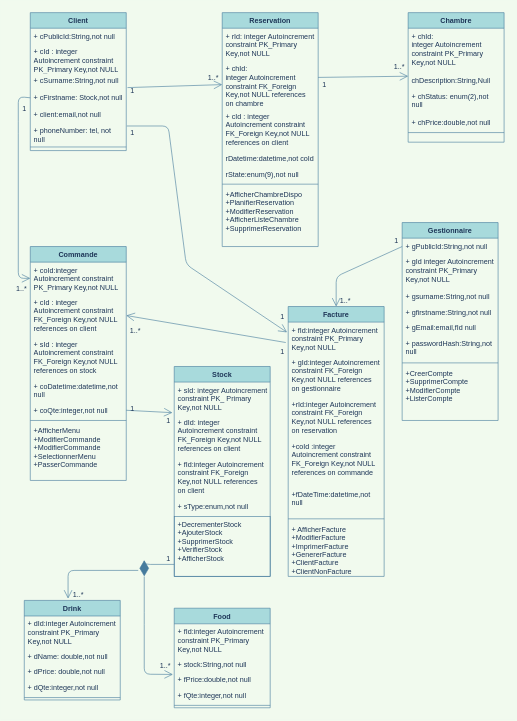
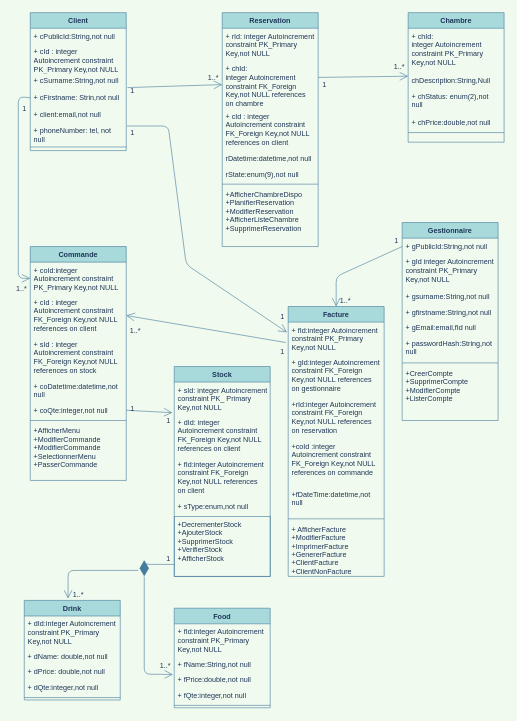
(83, 97) -> (82, 97)
(275, 158) -> (273, 158)
(217, 664) -> (217, 664)
